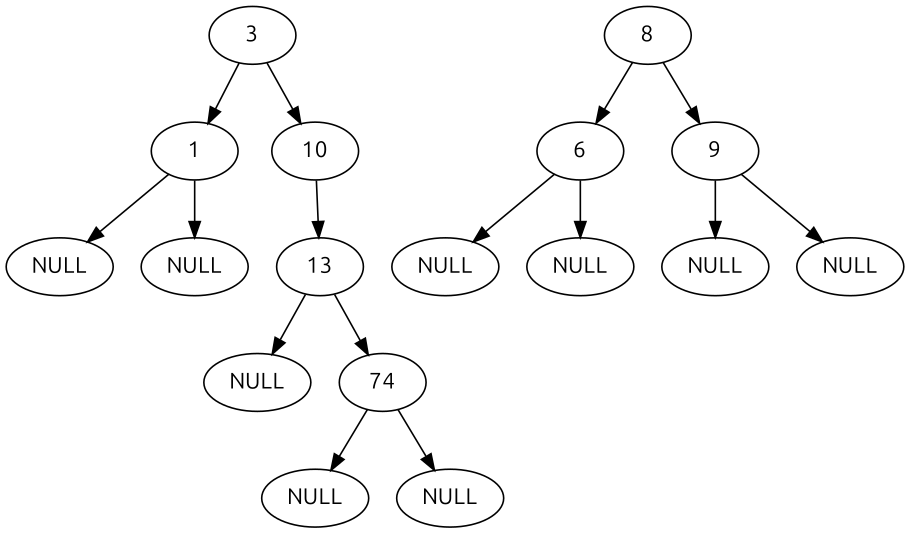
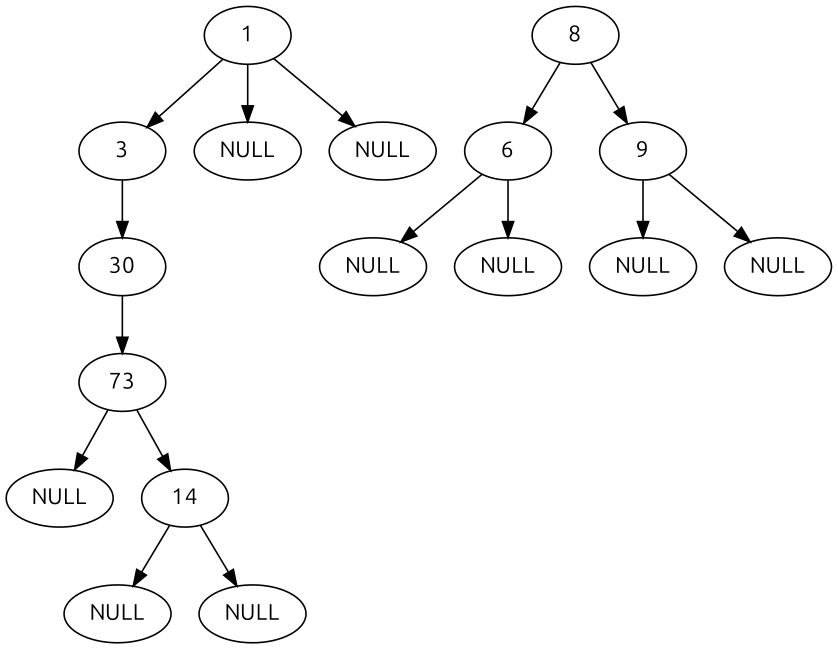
(227, 86) -> (191, 88)
(315, 151) -> (122, 267)
(320, 267) -> (122, 382)
(383, 382) -> (185, 498)
